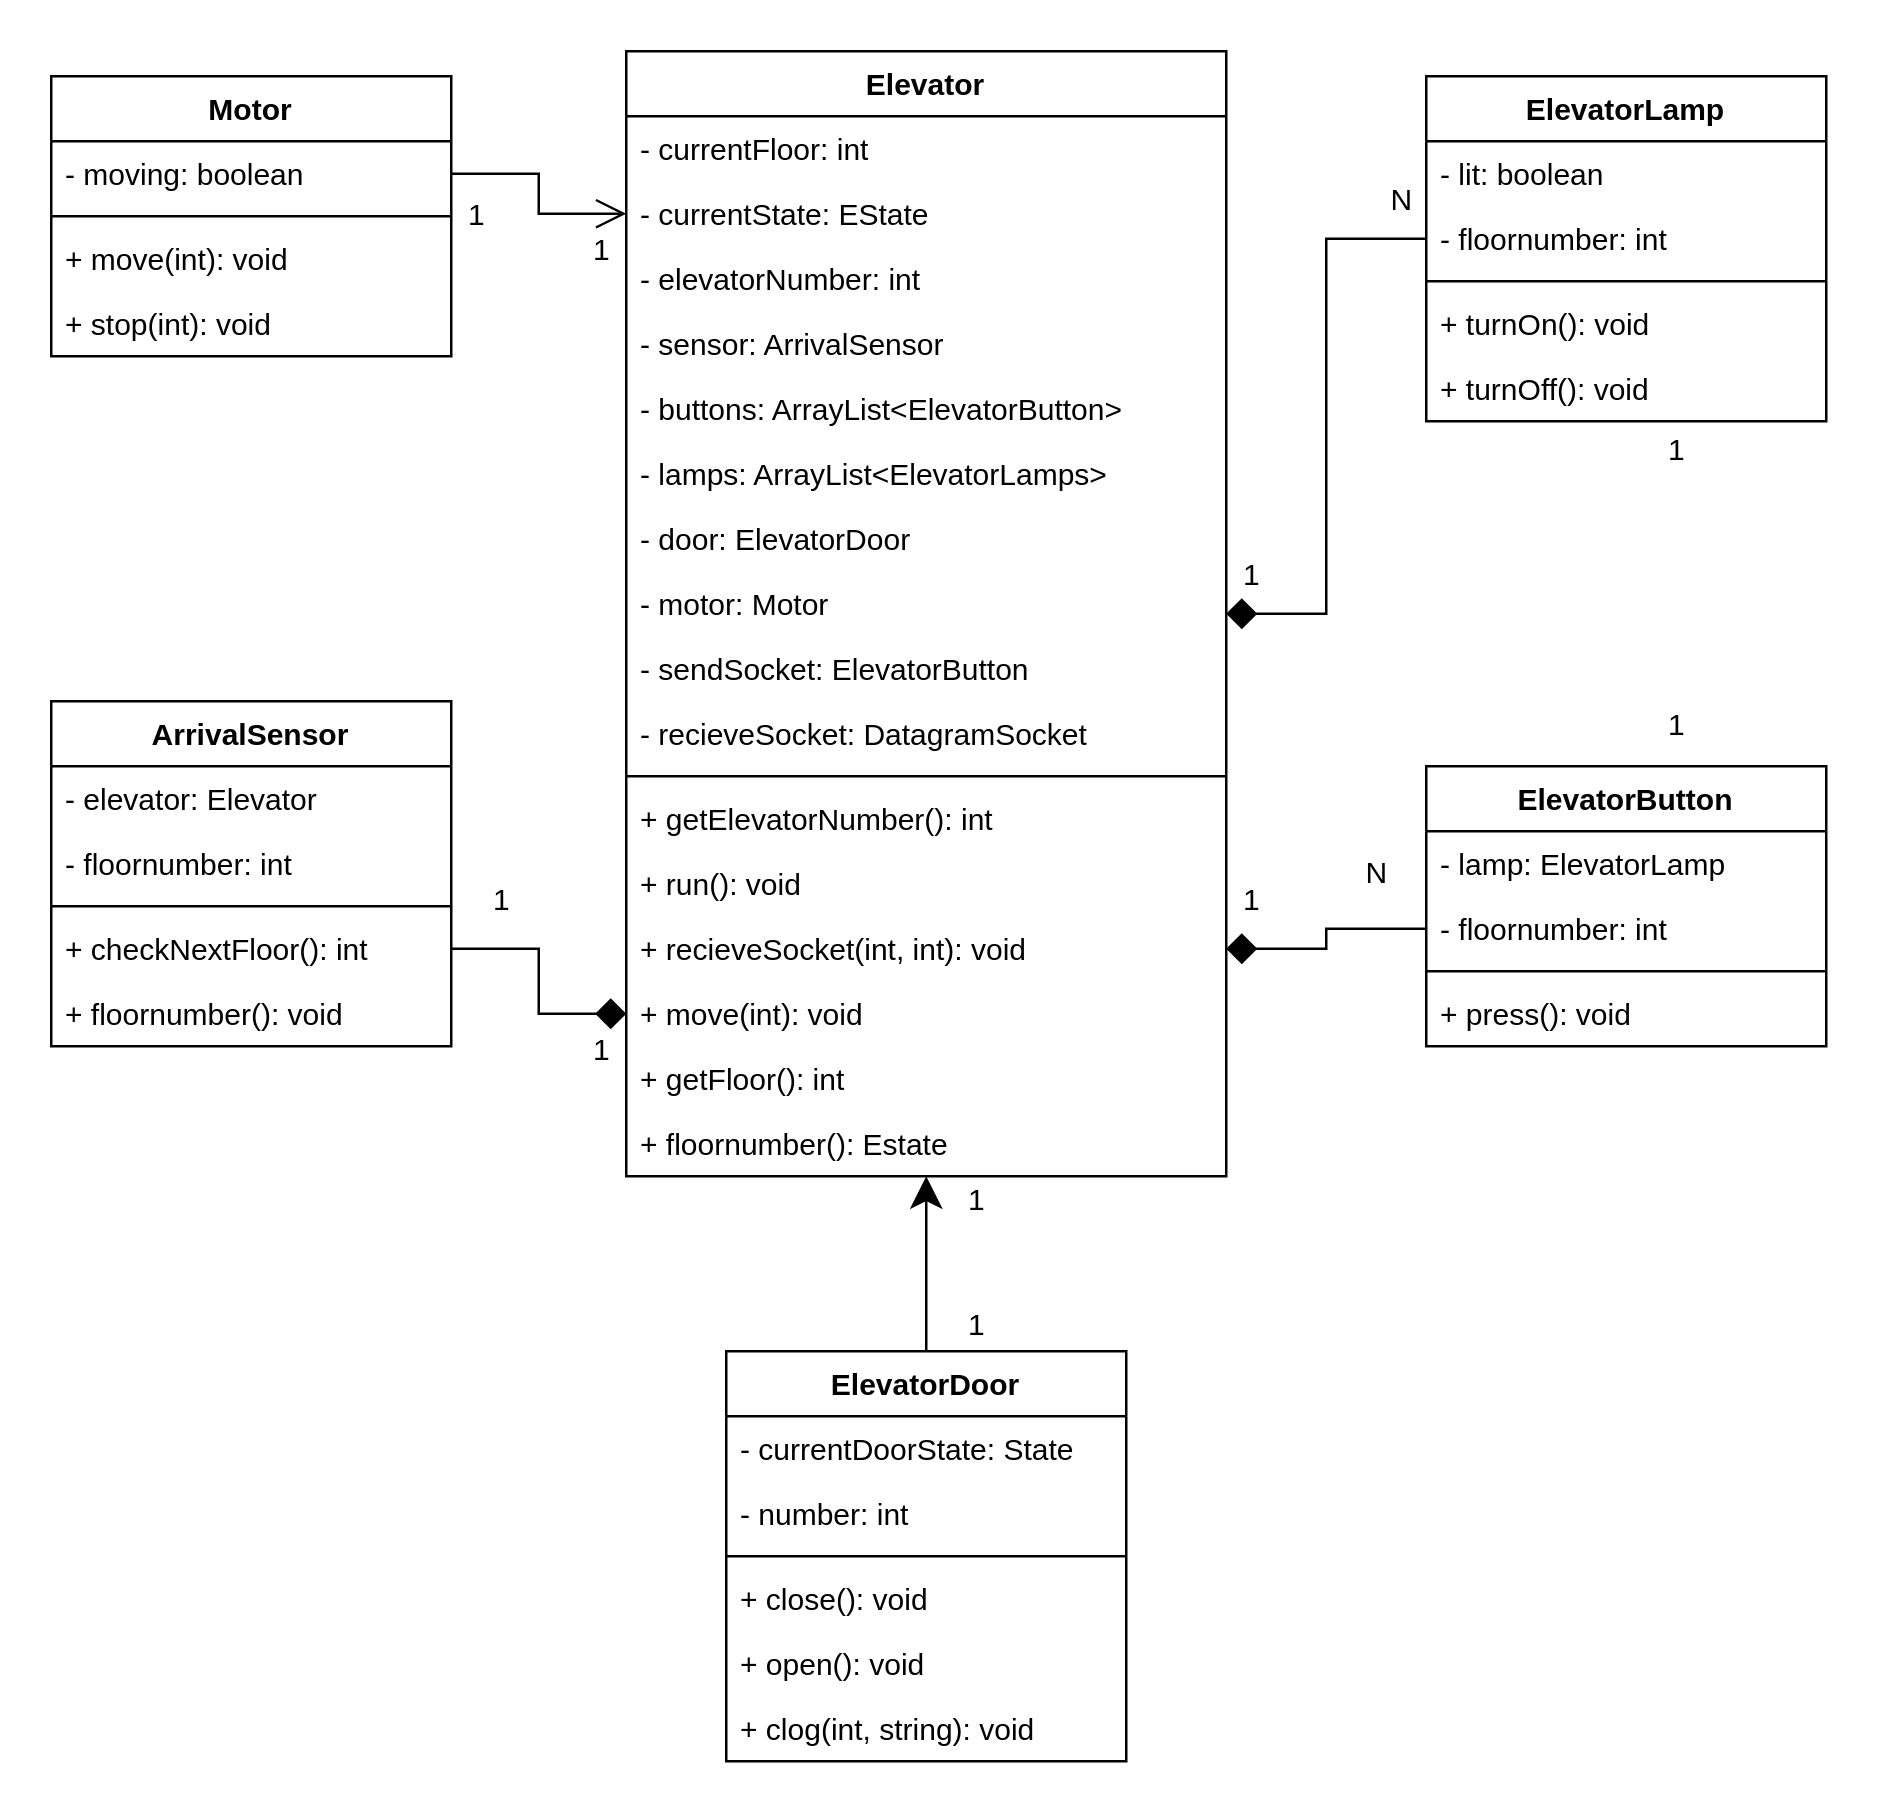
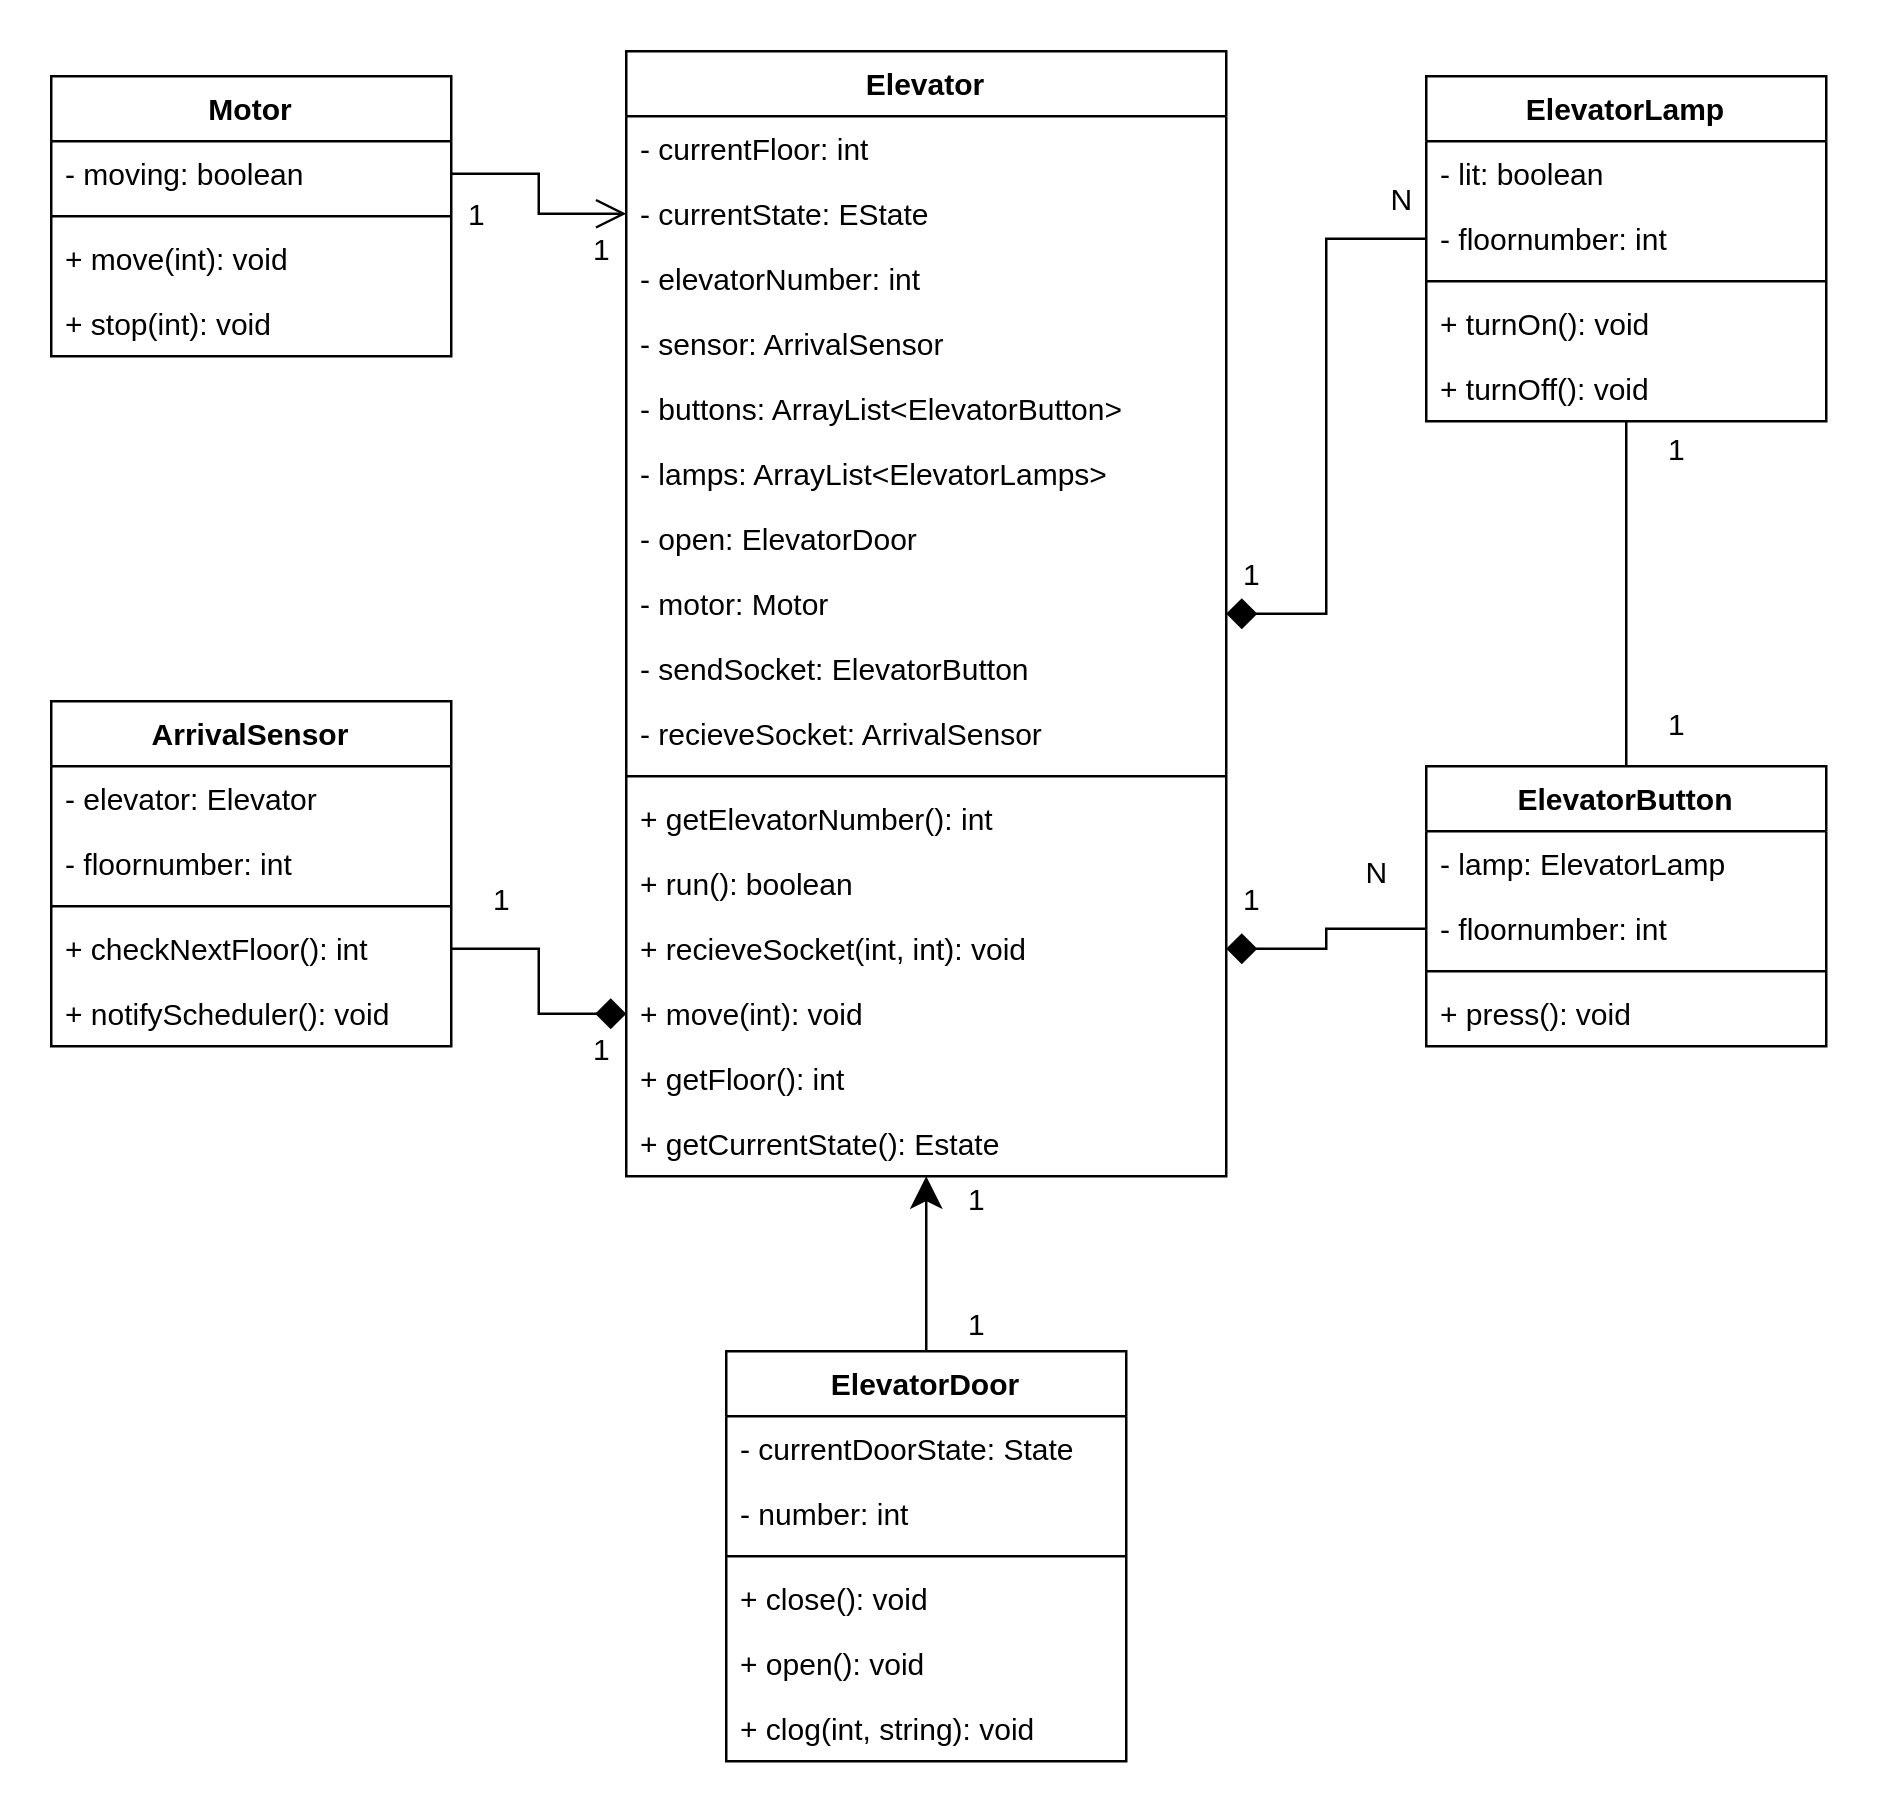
(792, 540) -> (792, 540)
none -> (1626, 596)
(885, 735) -> (869, 735)
(734, 885) -> (759, 885)
(222, 1015) -> (252, 1015)
(818, 1145) -> (855, 1145)
